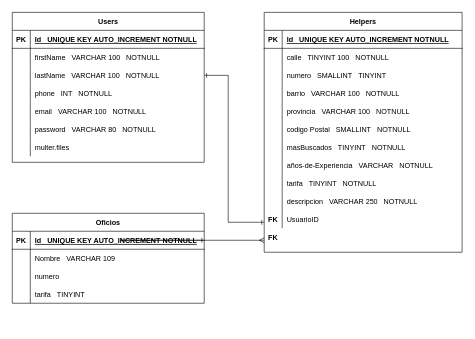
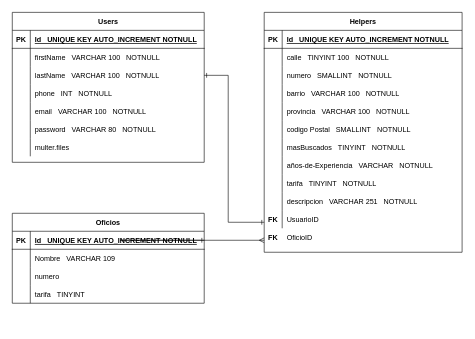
(339, 76) -> (339, 76)
(353, 202) -> (353, 202)
none -> (339, 237)
